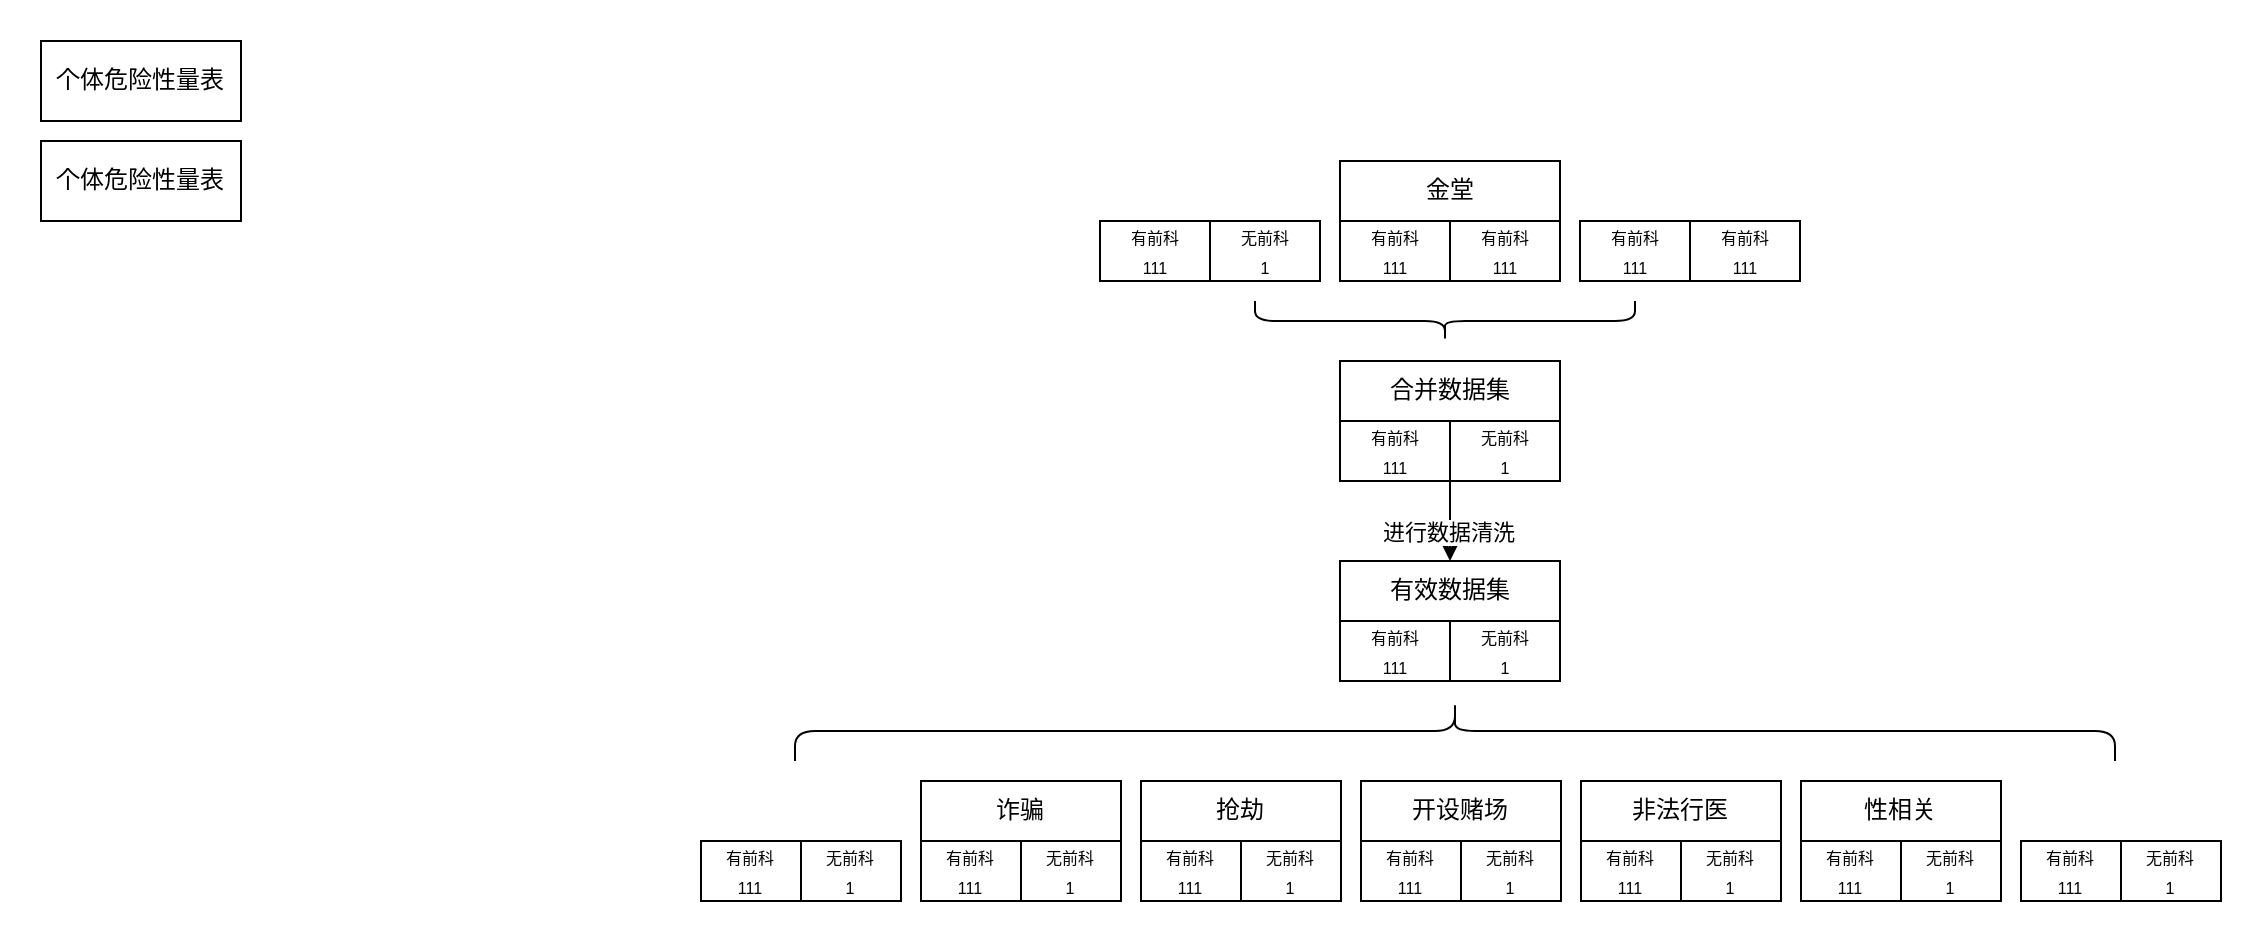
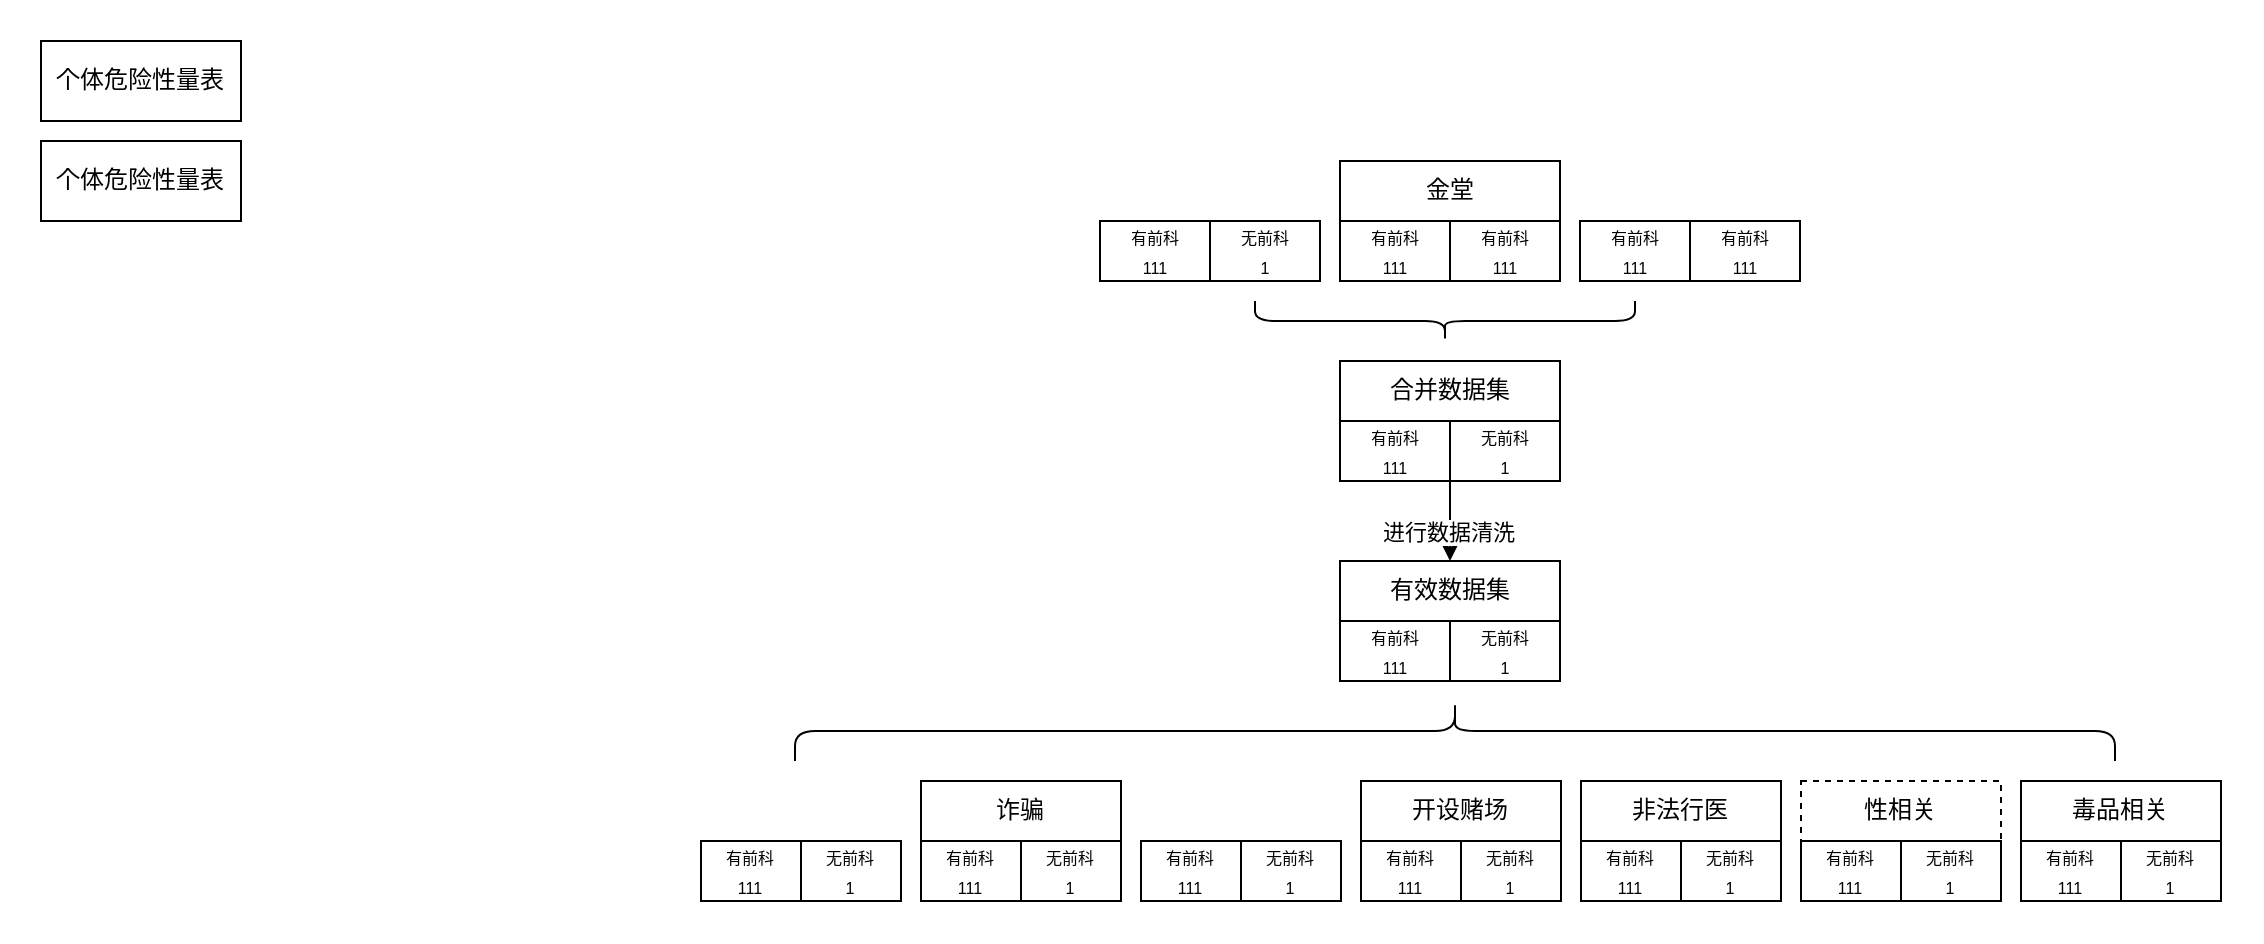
(1241, 811) -> none
(1901, 811) -> (1901, 811)
none -> (2121, 811)
